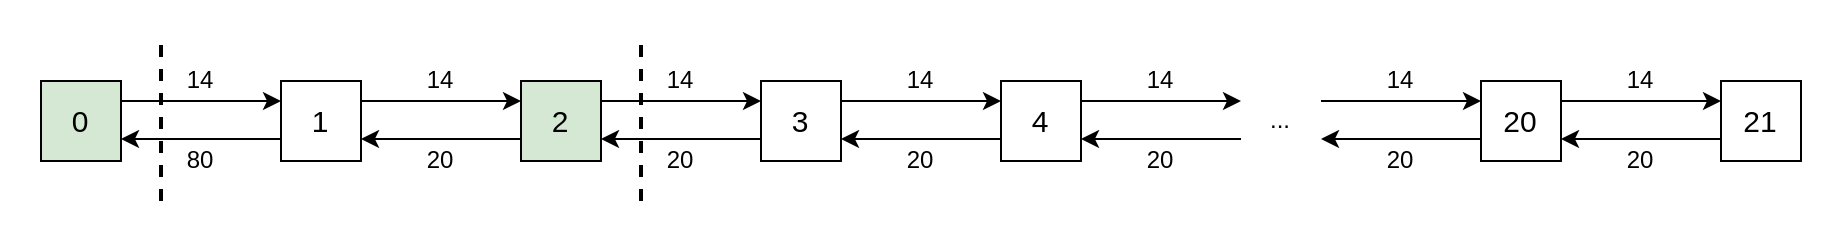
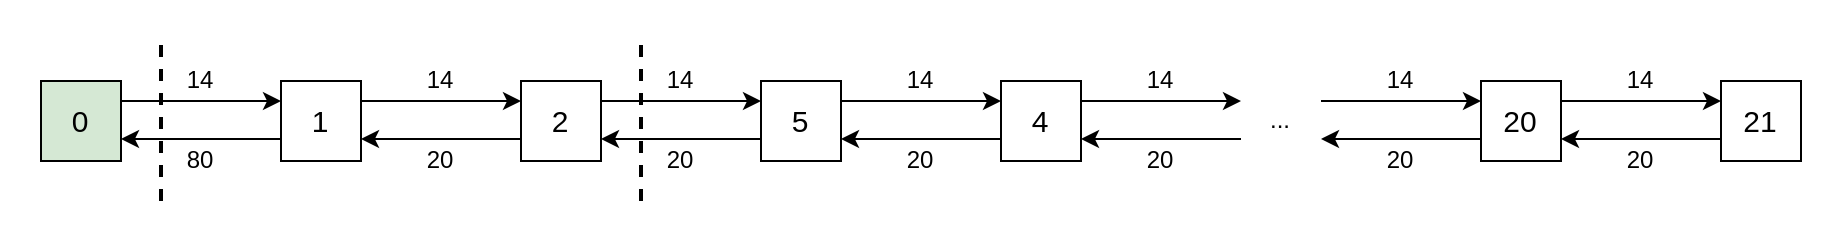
(561, 121) -> (561, 121)
(801, 121) -> (801, 121)
